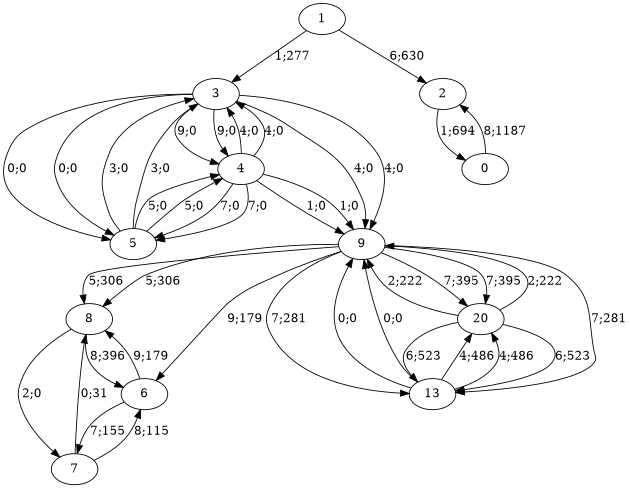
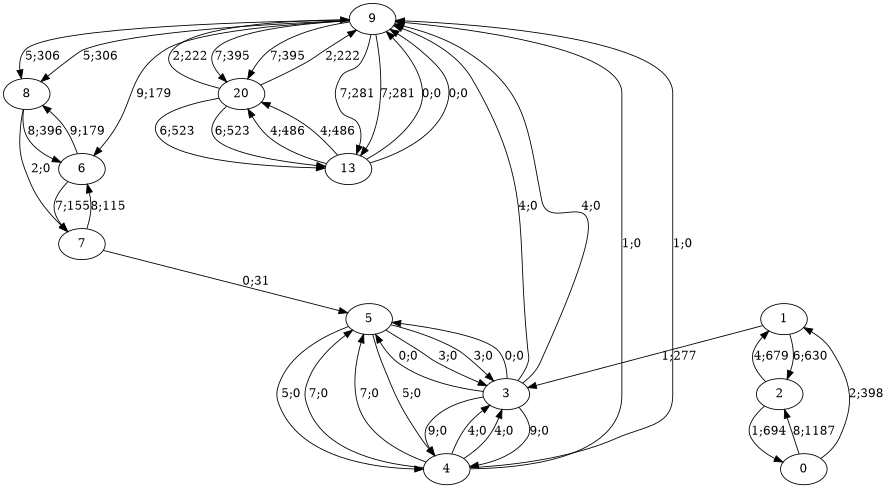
none -> (753, 360)
none -> (849, 393)
(78, 398) -> (221, 281)
